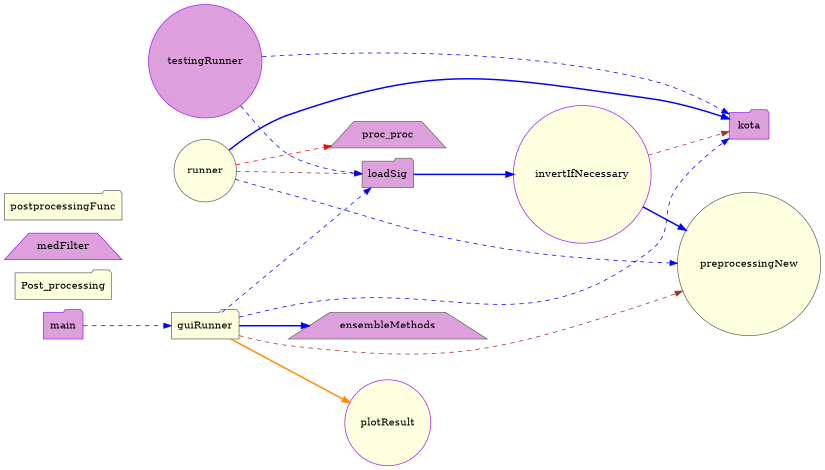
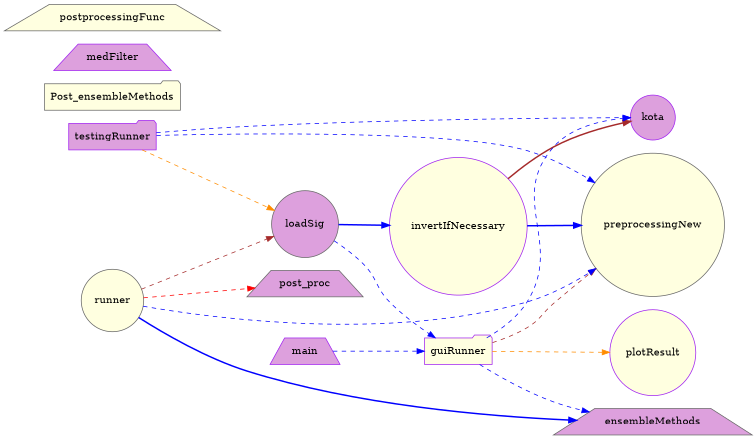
(205, 61) -> (112, 137)
(470, 79) -> (347, 395)
(749, 126) -> (653, 118)
(388, 135) -> (305, 284)
none -> (376, 136)
(685, 144) -> (571, 139)
(283, 151) -> (205, 179)
(388, 174) -> (305, 224)
(63, 207) -> (112, 18)
(294, 252) -> (380, 289)
(63, 286) -> (112, 97)
(63, 326) -> (305, 351)
(205, 326) -> (458, 351)
(270, 326) -> (529, 392)
(287, 369) -> (547, 352)
